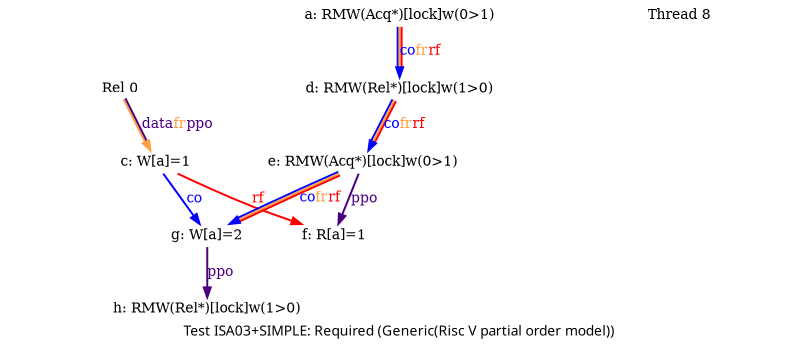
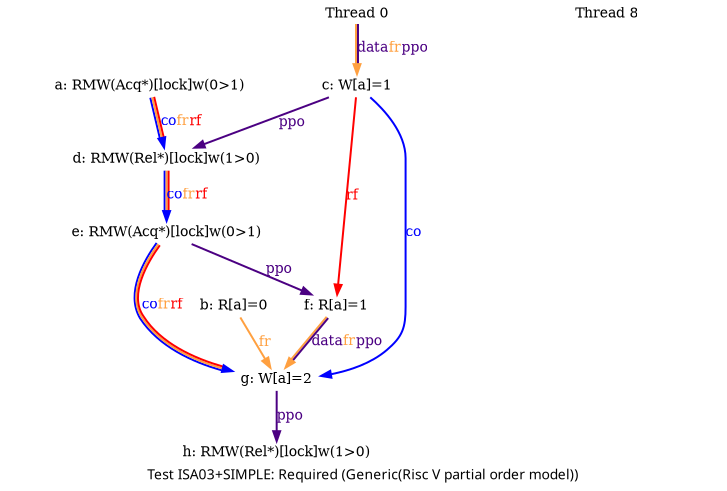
(120, 89) -> (357, 14)
none -> (266, 121)
none -> (234, 306)
none -> (310, 339)
